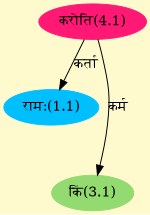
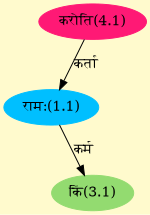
(109, 102) -> (70, 146)
